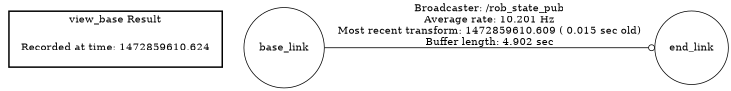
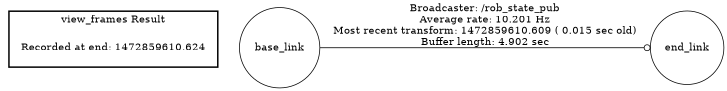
(116, 20) -> (113, 20)
(116, 48) -> (113, 48)
